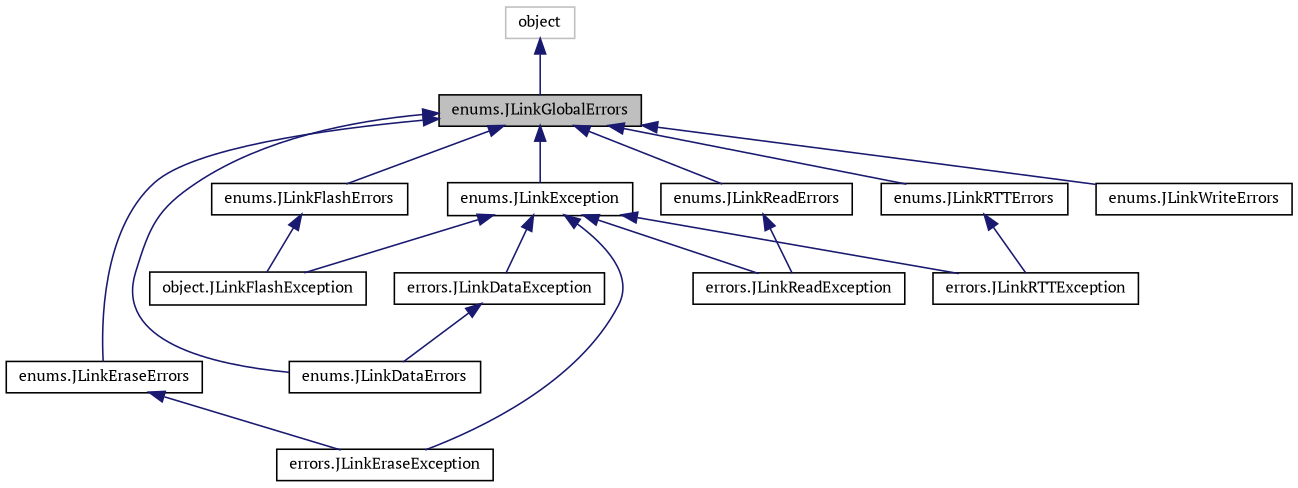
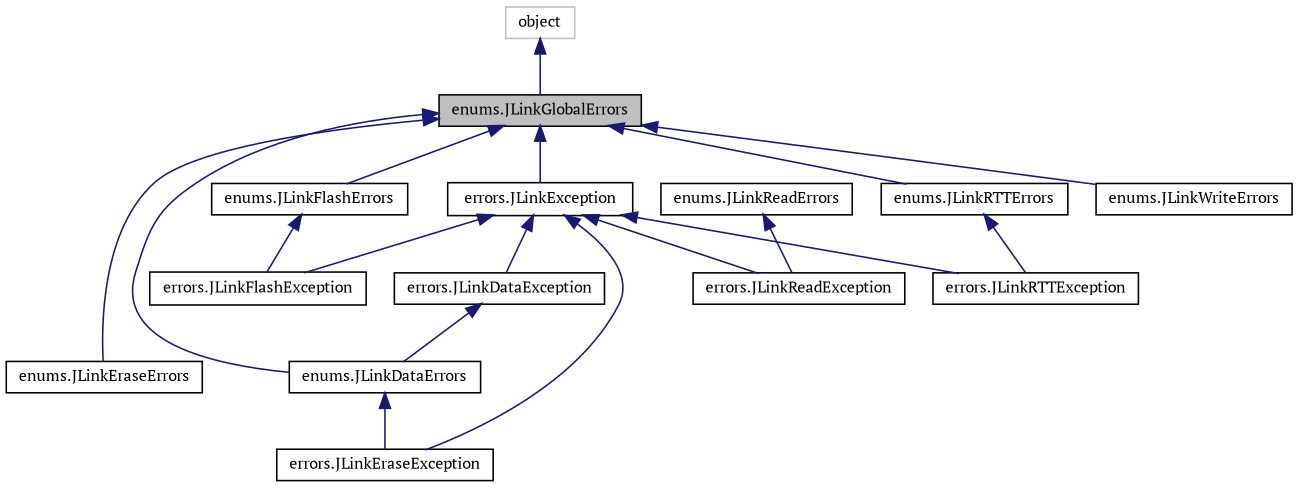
(655, 158) -> none
(540, 199) -> (540, 199)
(258, 289) -> (258, 289)
(253, 423) -> (385, 429)
